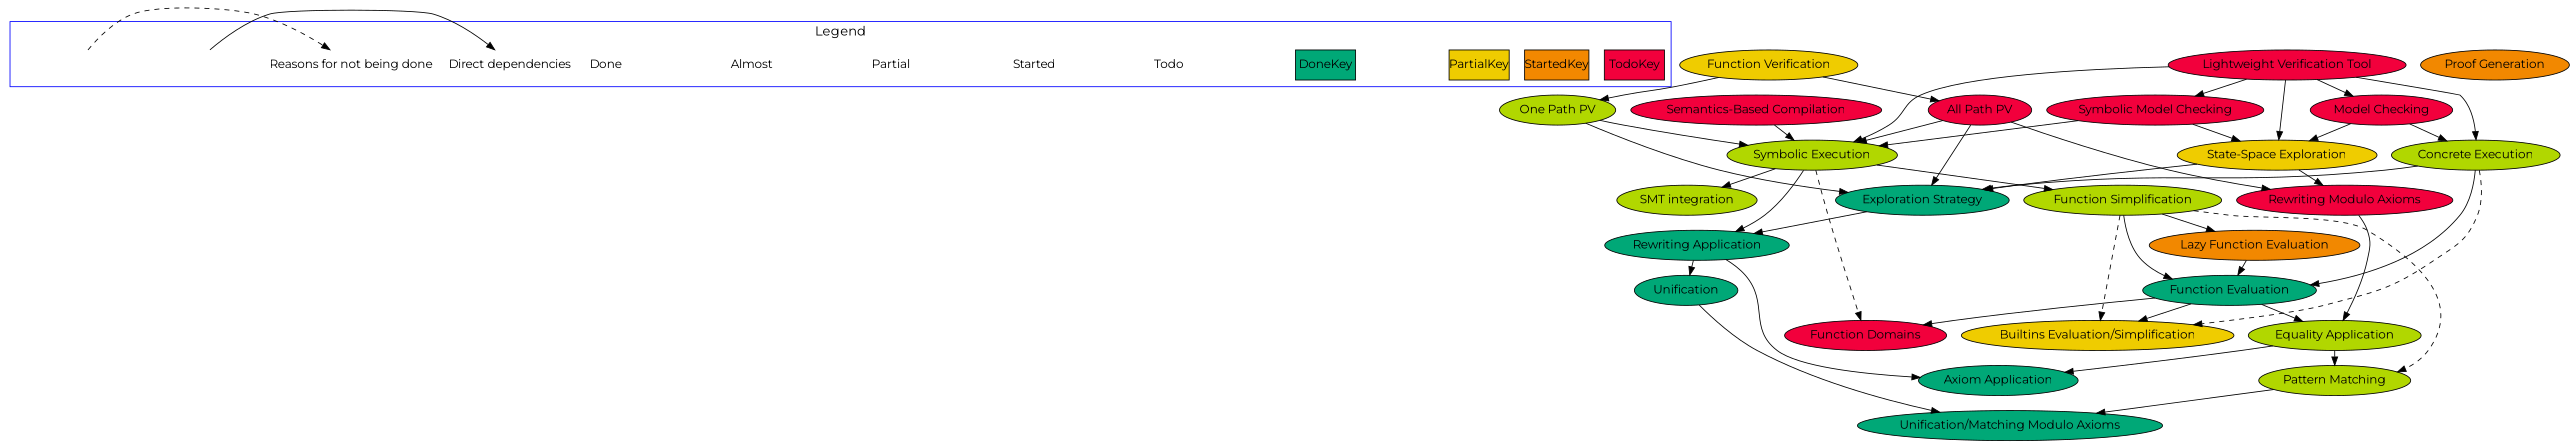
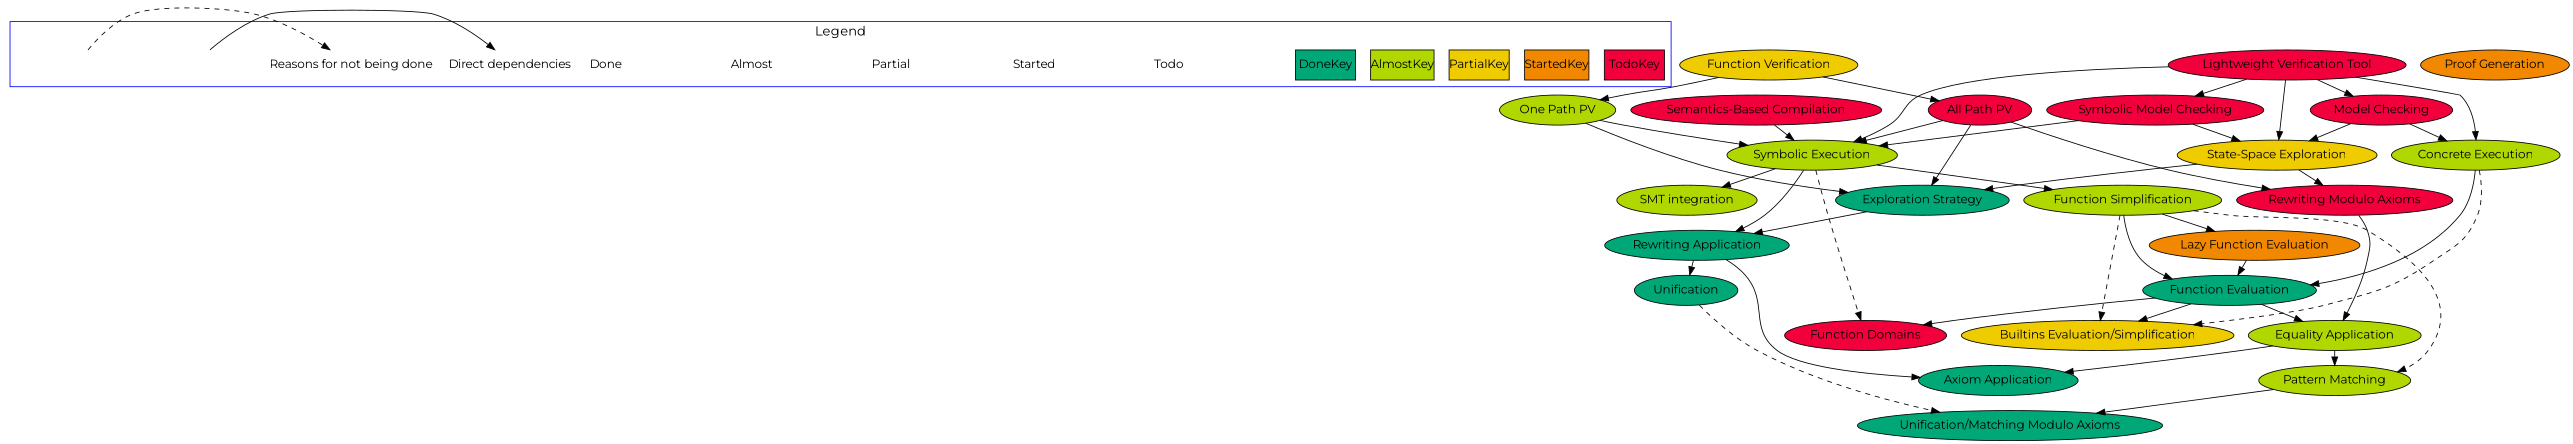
none -> (1402, 65)
(2236, 178) -> none
(1808, 373) -> (1808, 373)
